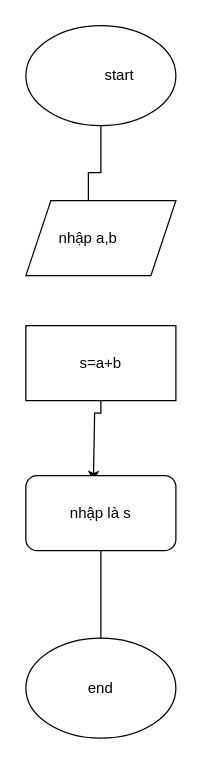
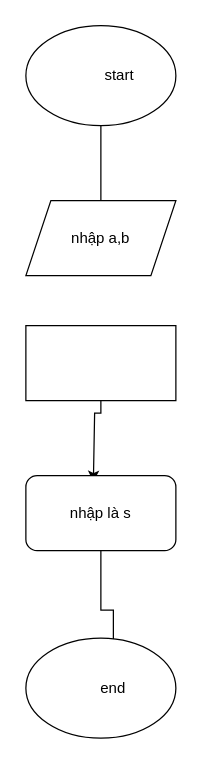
(88, 238) -> (101, 238)
(101, 363) -> none
(101, 688) -> (113, 688)
